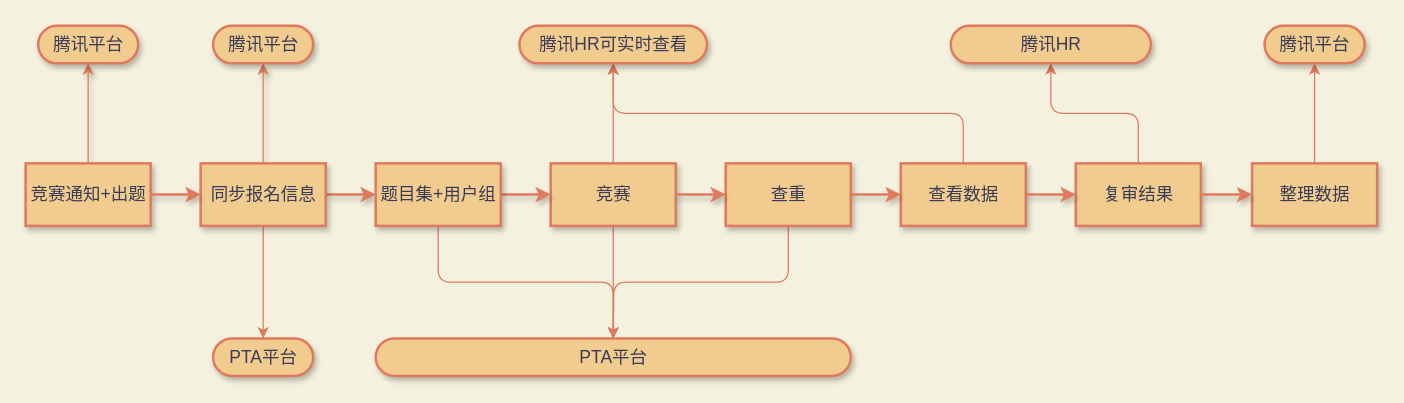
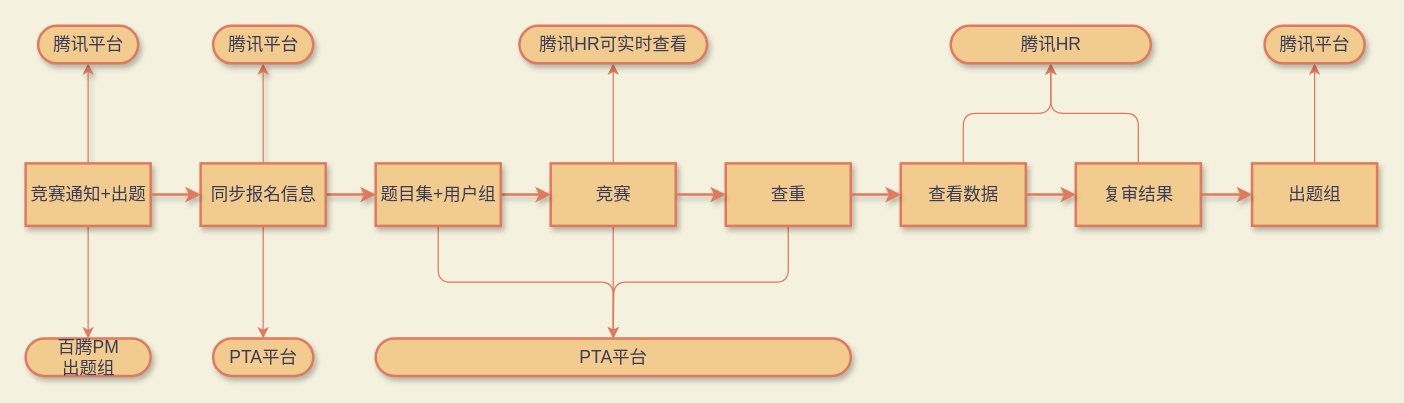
(791, 113) -> (1004, 113)
(1315, 194) -> (1315, 194)
none -> (88, 278)
none -> (88, 357)
